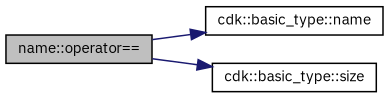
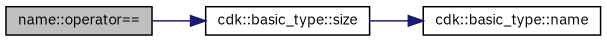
(171, 37) -> (389, 21)
